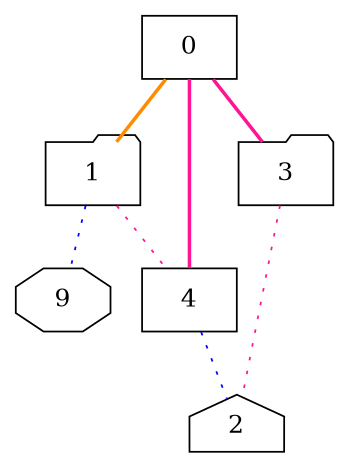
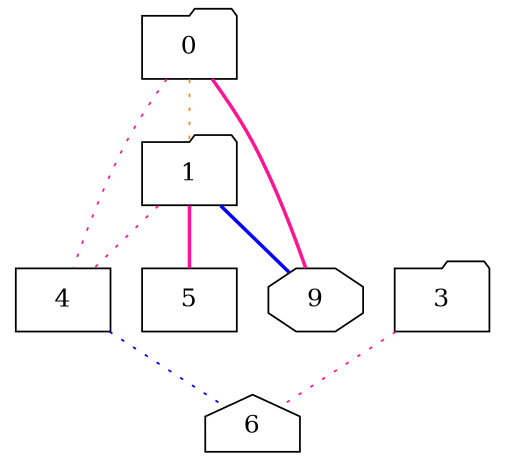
(189, 47) -> (189, 47)
(141, 111) -> (189, 111)
(238, 111) -> (266, 170)
(189, 174) -> (113, 170)
(78, 237) -> (255, 239)
none -> (189, 300)
(237, 426) -> (253, 426)
